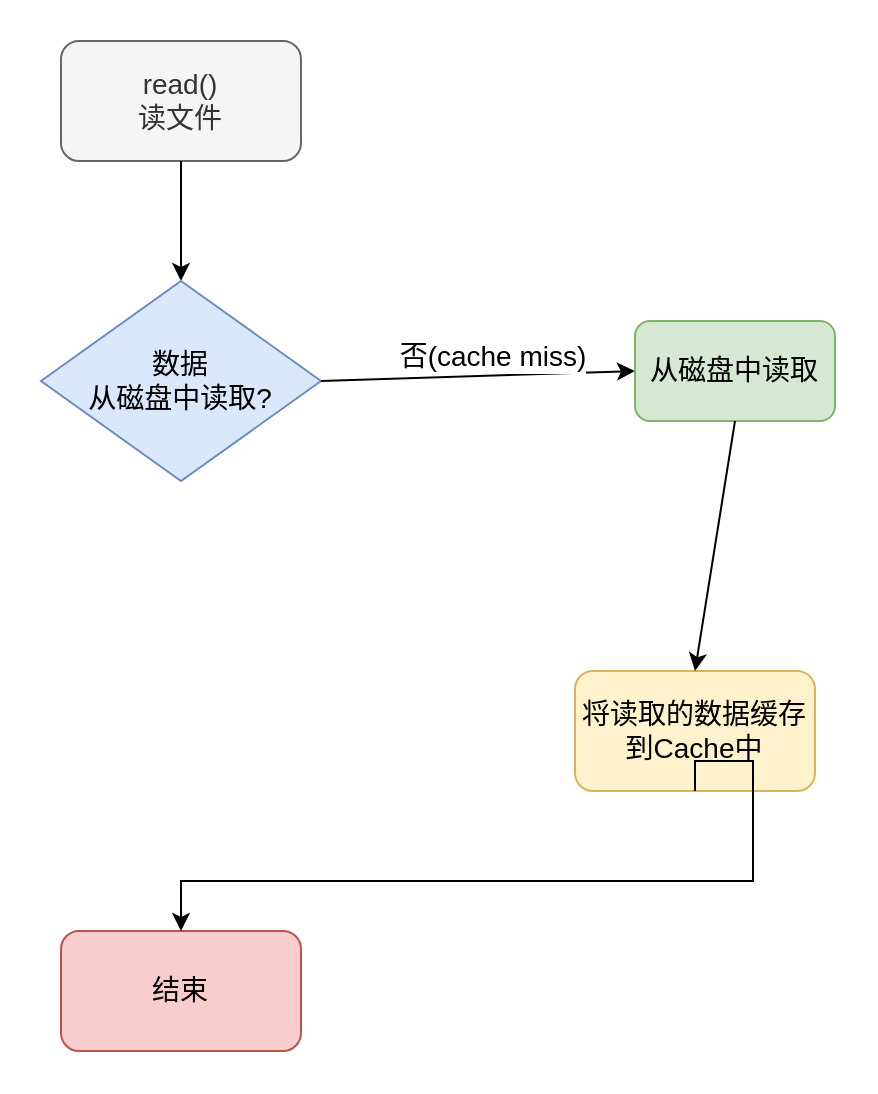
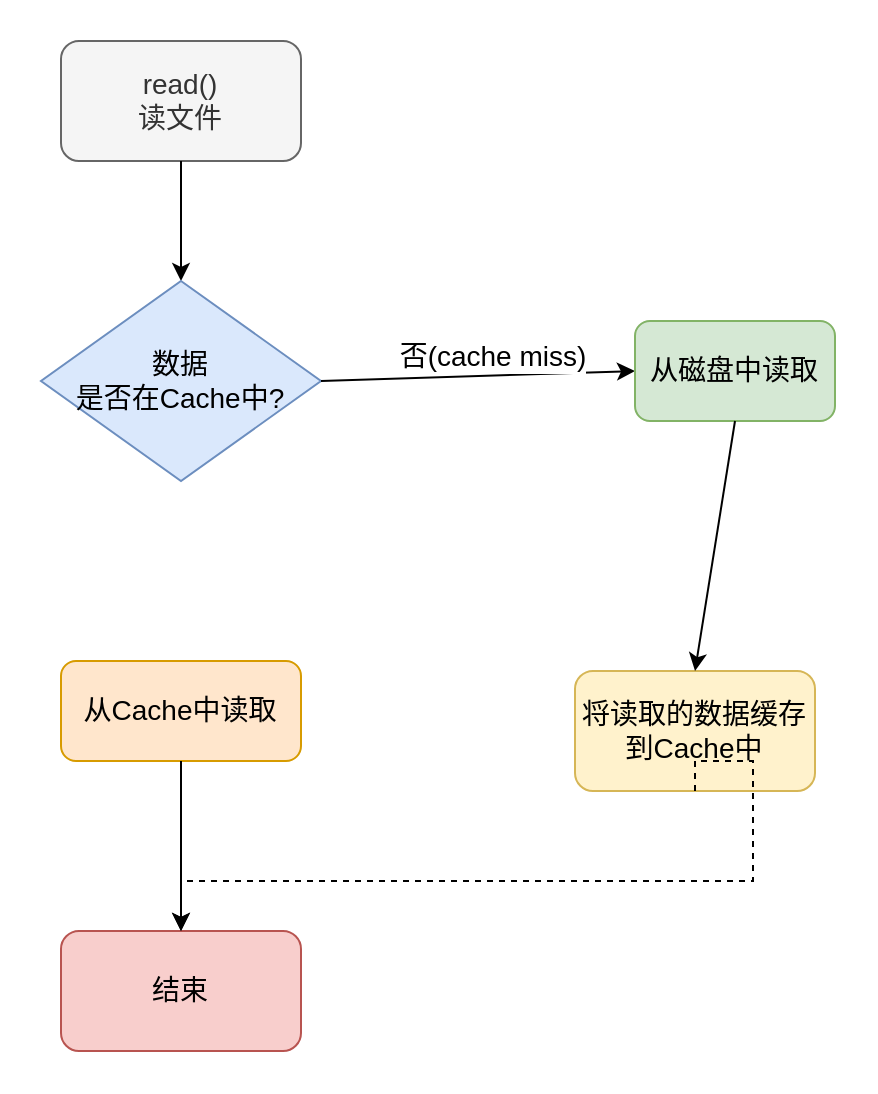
(181, 381) -> (181, 381)
none -> (181, 711)
none -> (181, 819)
(571, 881) -> (571, 881)
